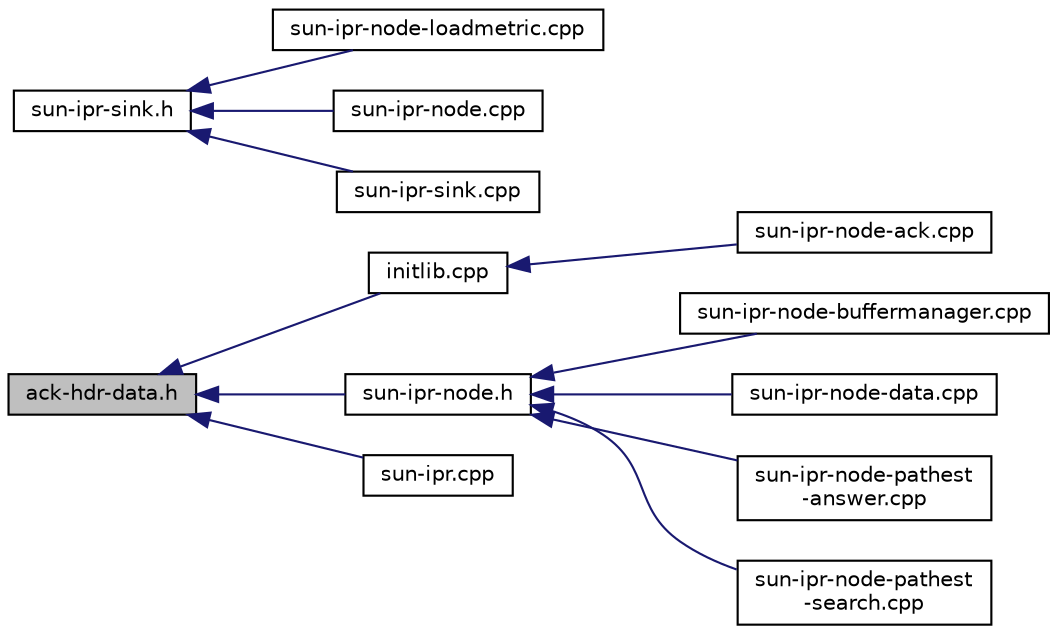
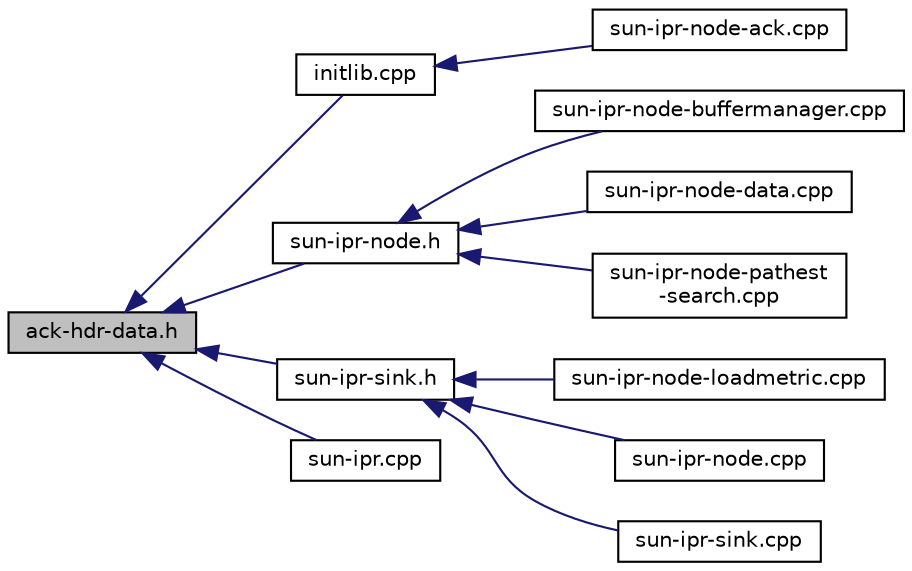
none -> (247, 358)
(865, 488) -> none
